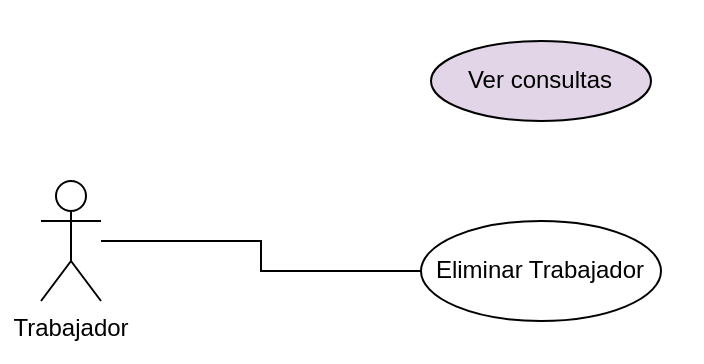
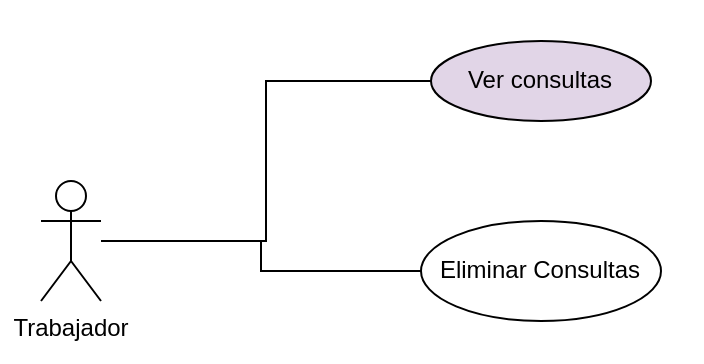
none -> (268, 81)
(541, 271) -> (541, 271)
